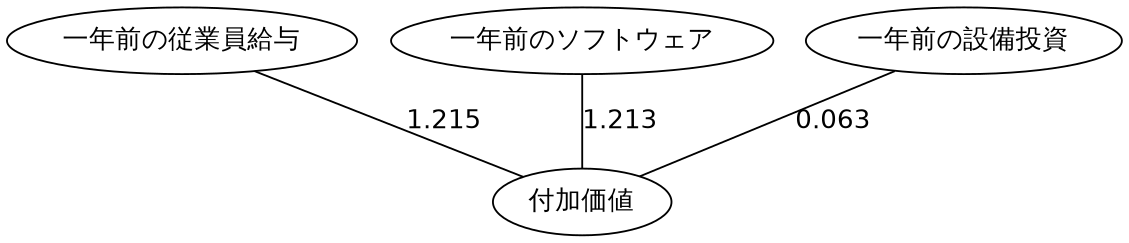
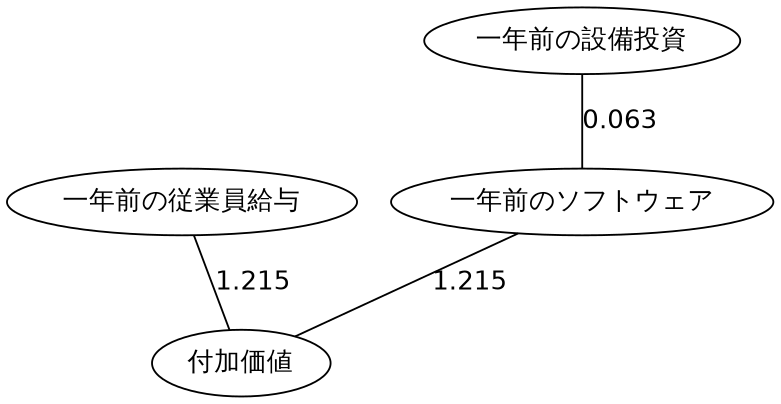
(620, 121) -> (470, 283)
(767, 124) -> (582, 121)
